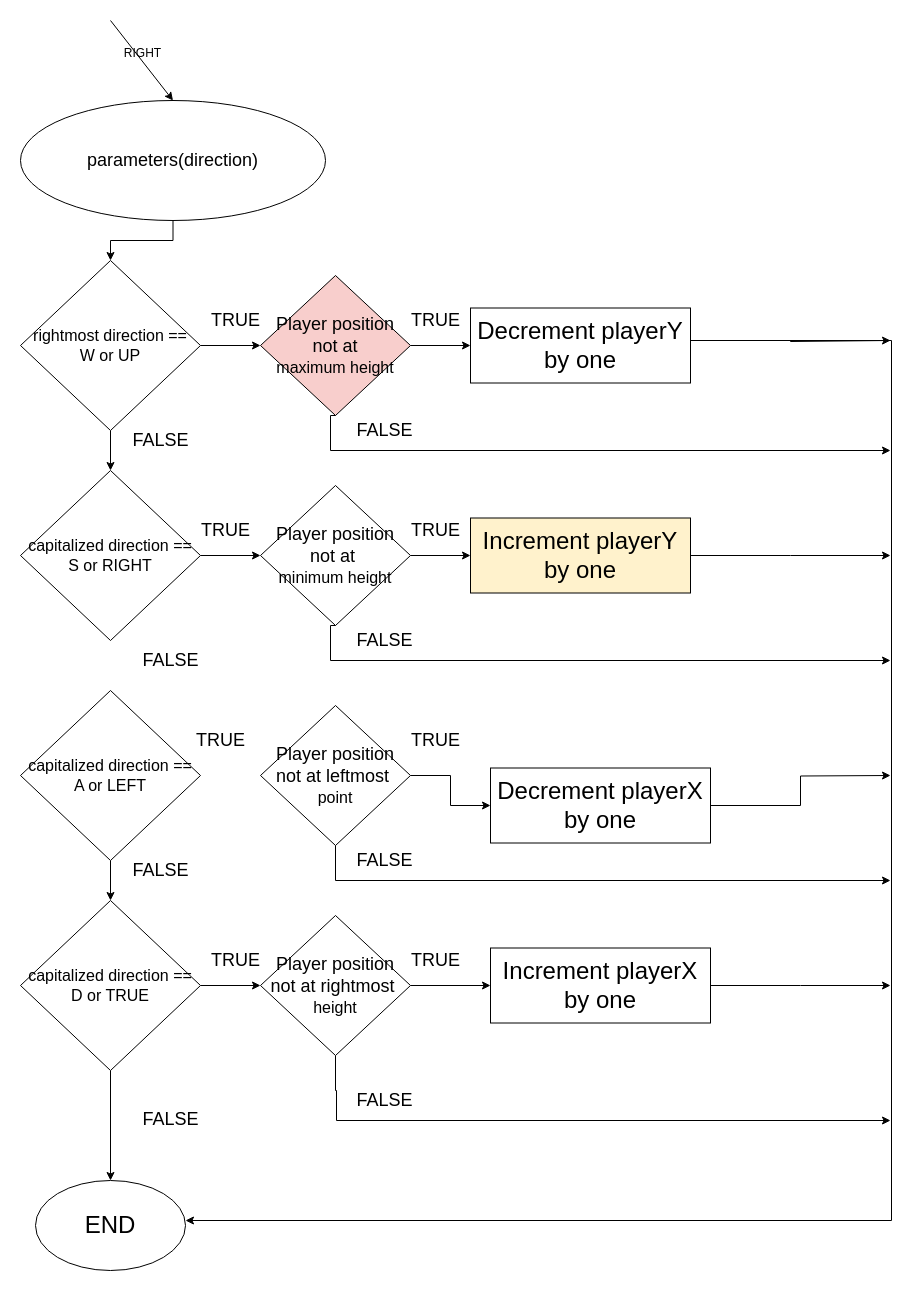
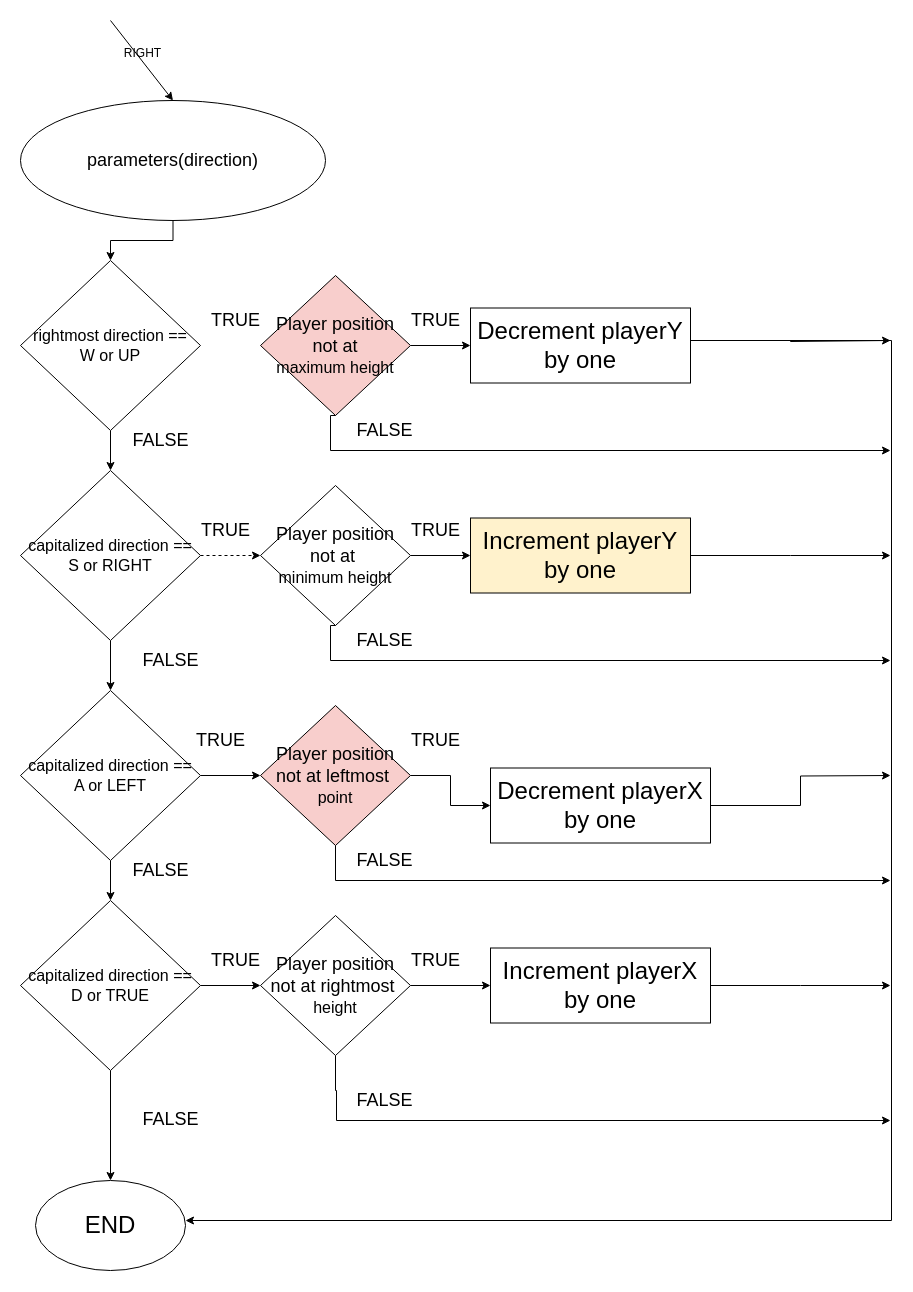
(227, 346) -> none
(228, 556) -> (228, 556)
none -> (111, 662)
none -> (227, 776)
(336, 776) -> (336, 776)
